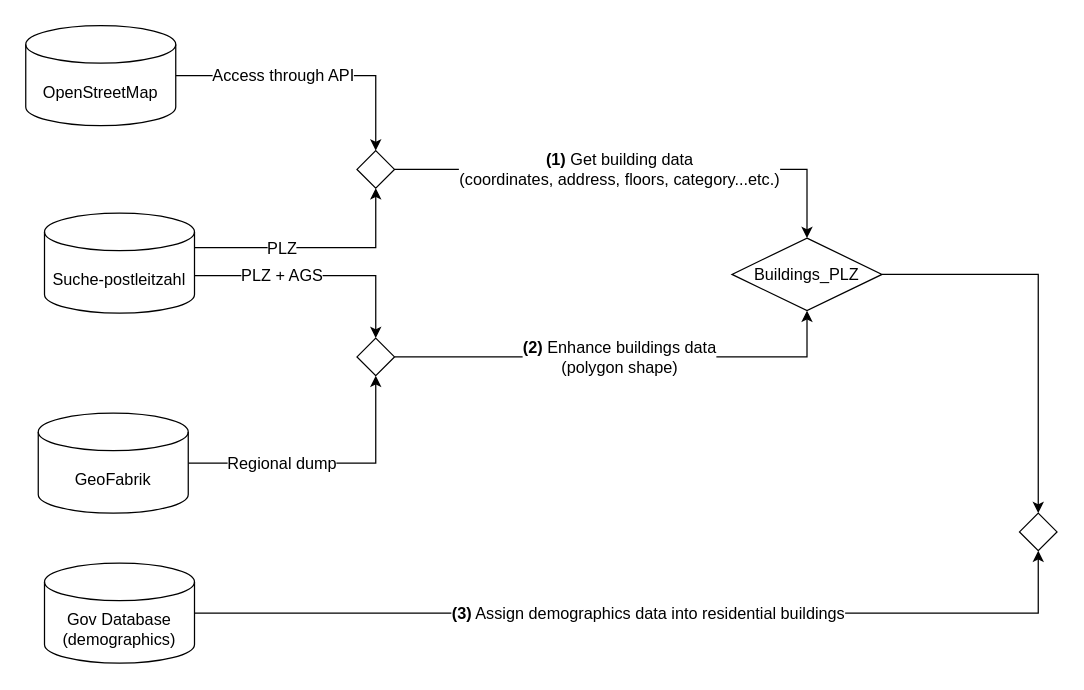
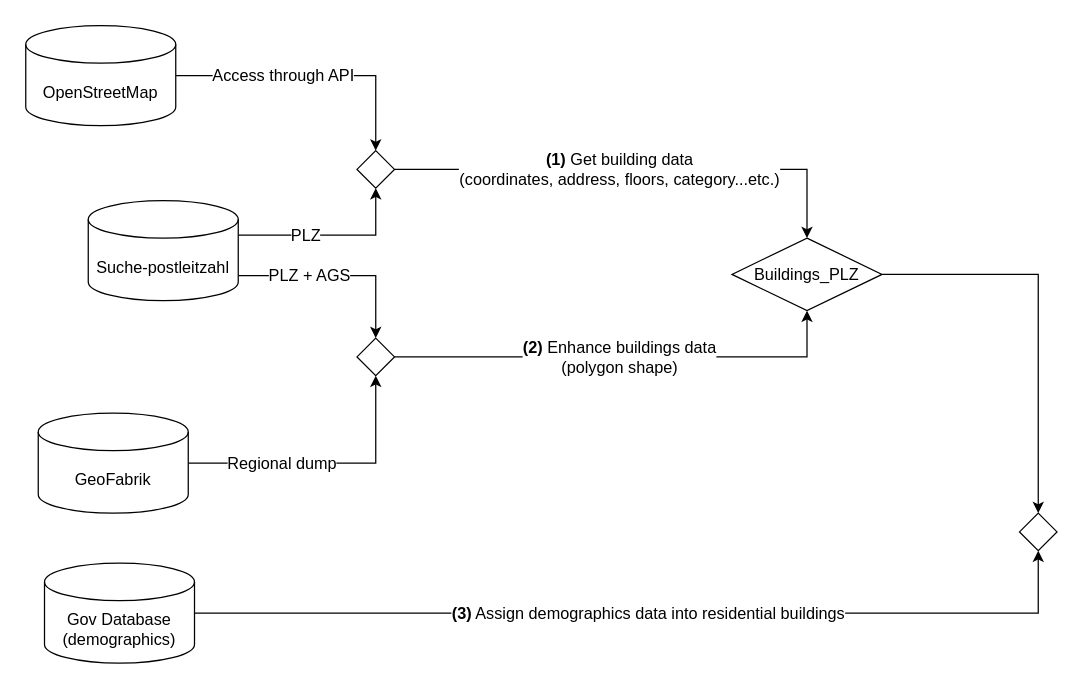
(119, 263) -> (163, 251)
